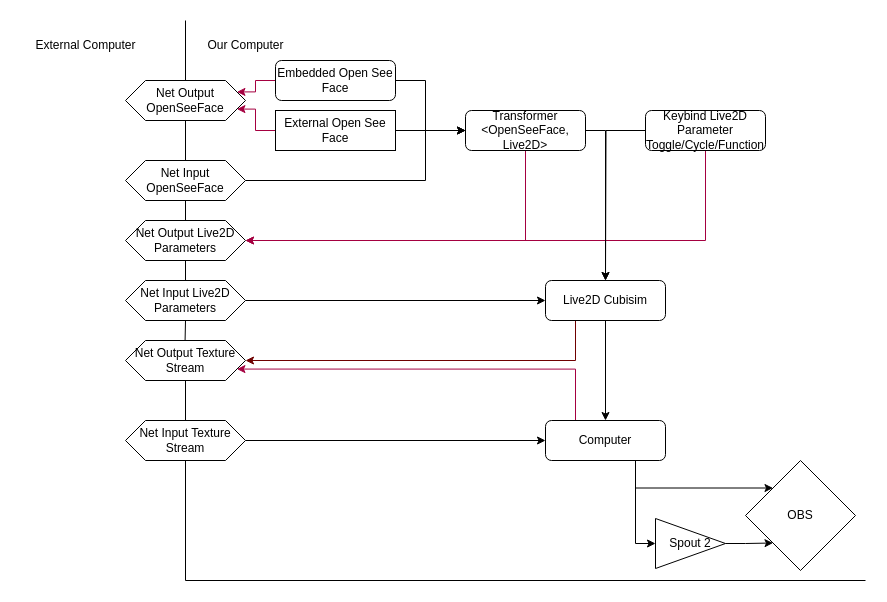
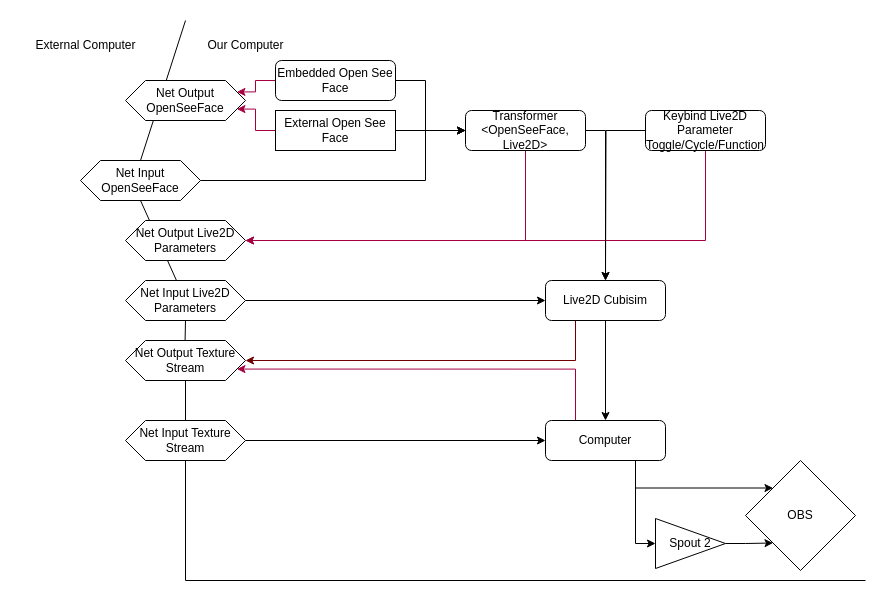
(186, 181) -> (141, 181)
